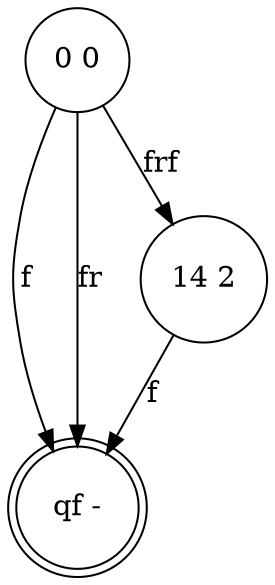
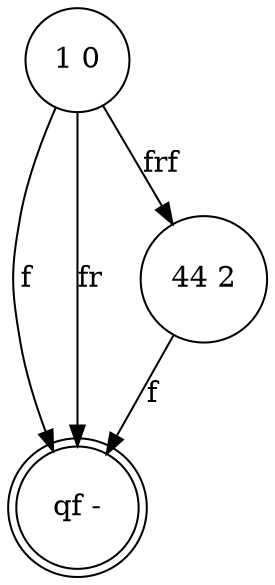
(77, 60) -> (77, 60)
(204, 279) -> (204, 279)
